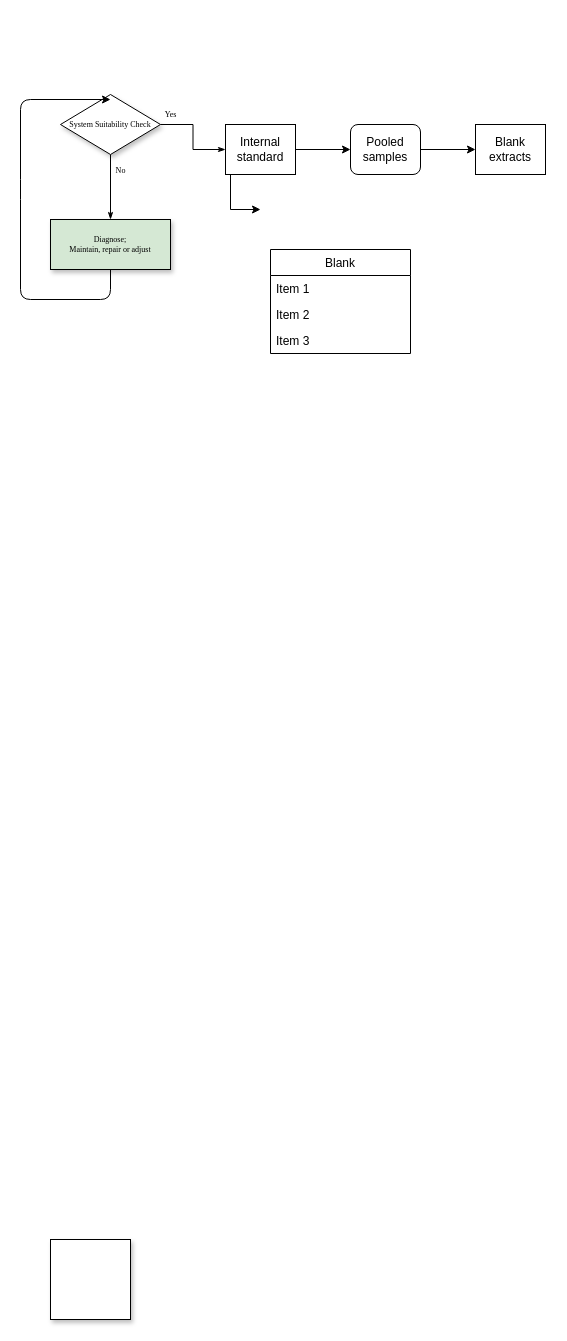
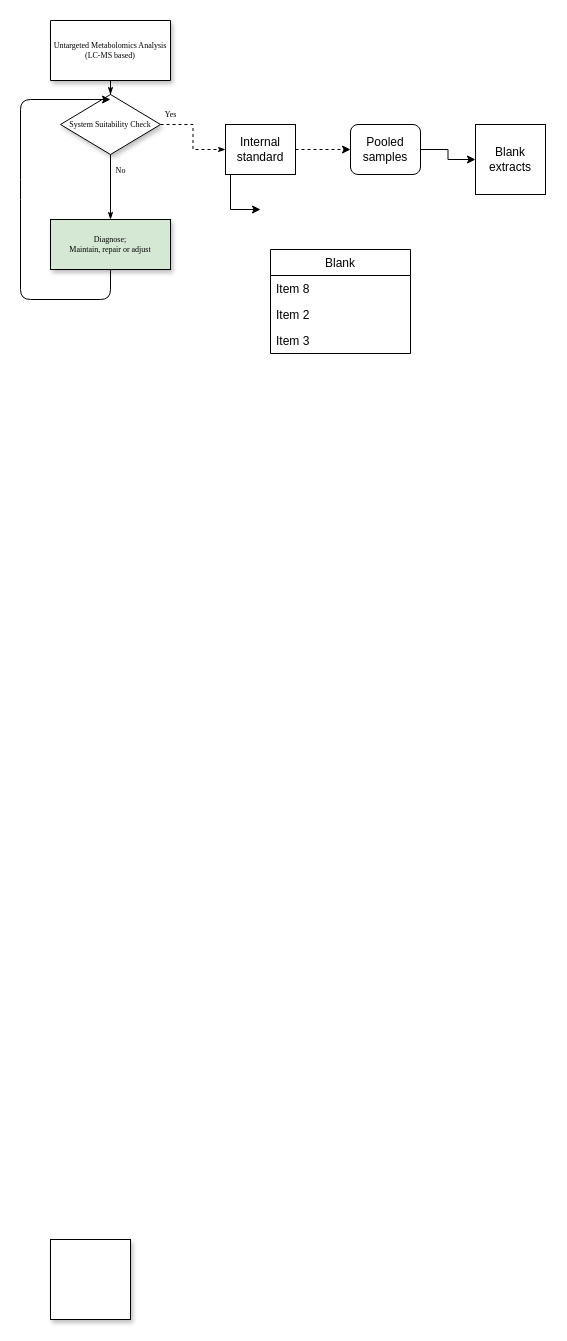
none -> (111, 51)
none -> (111, 78)
(193, 135) -> (193, 135)
(320, 150) -> (320, 150)
(511, 150) -> (511, 160)
(295, 289) -> (295, 289)
